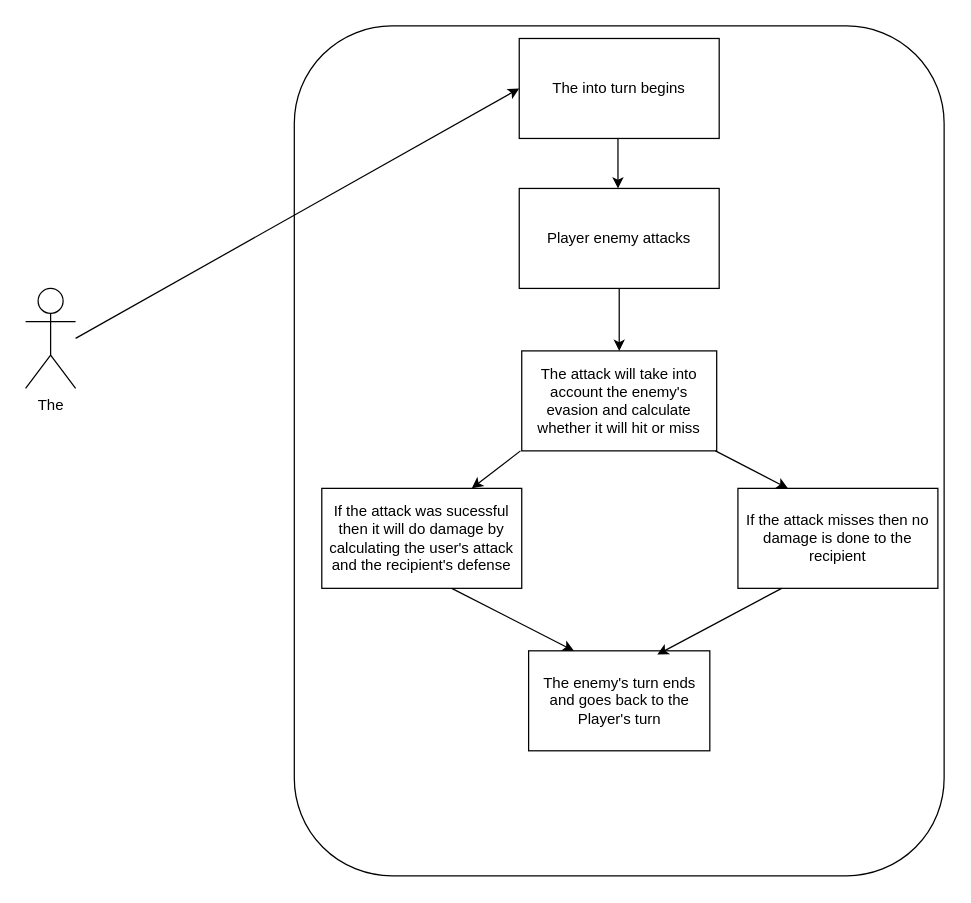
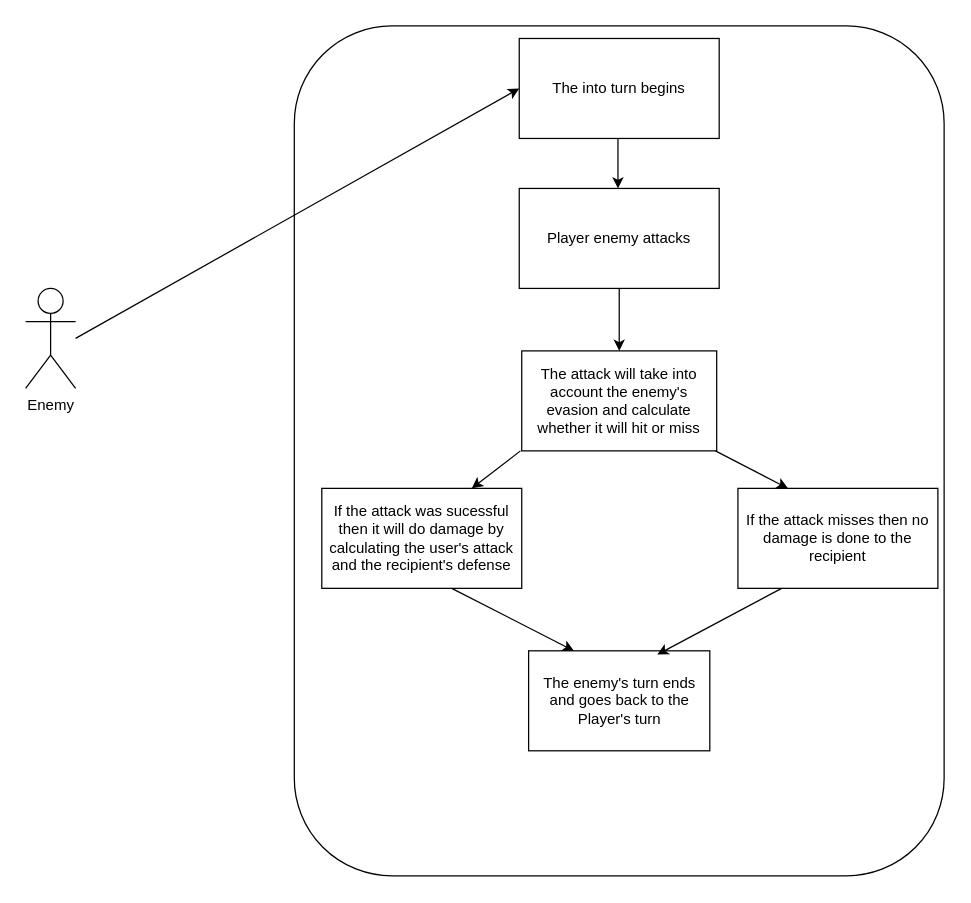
(51, 406) -> (51, 406)
